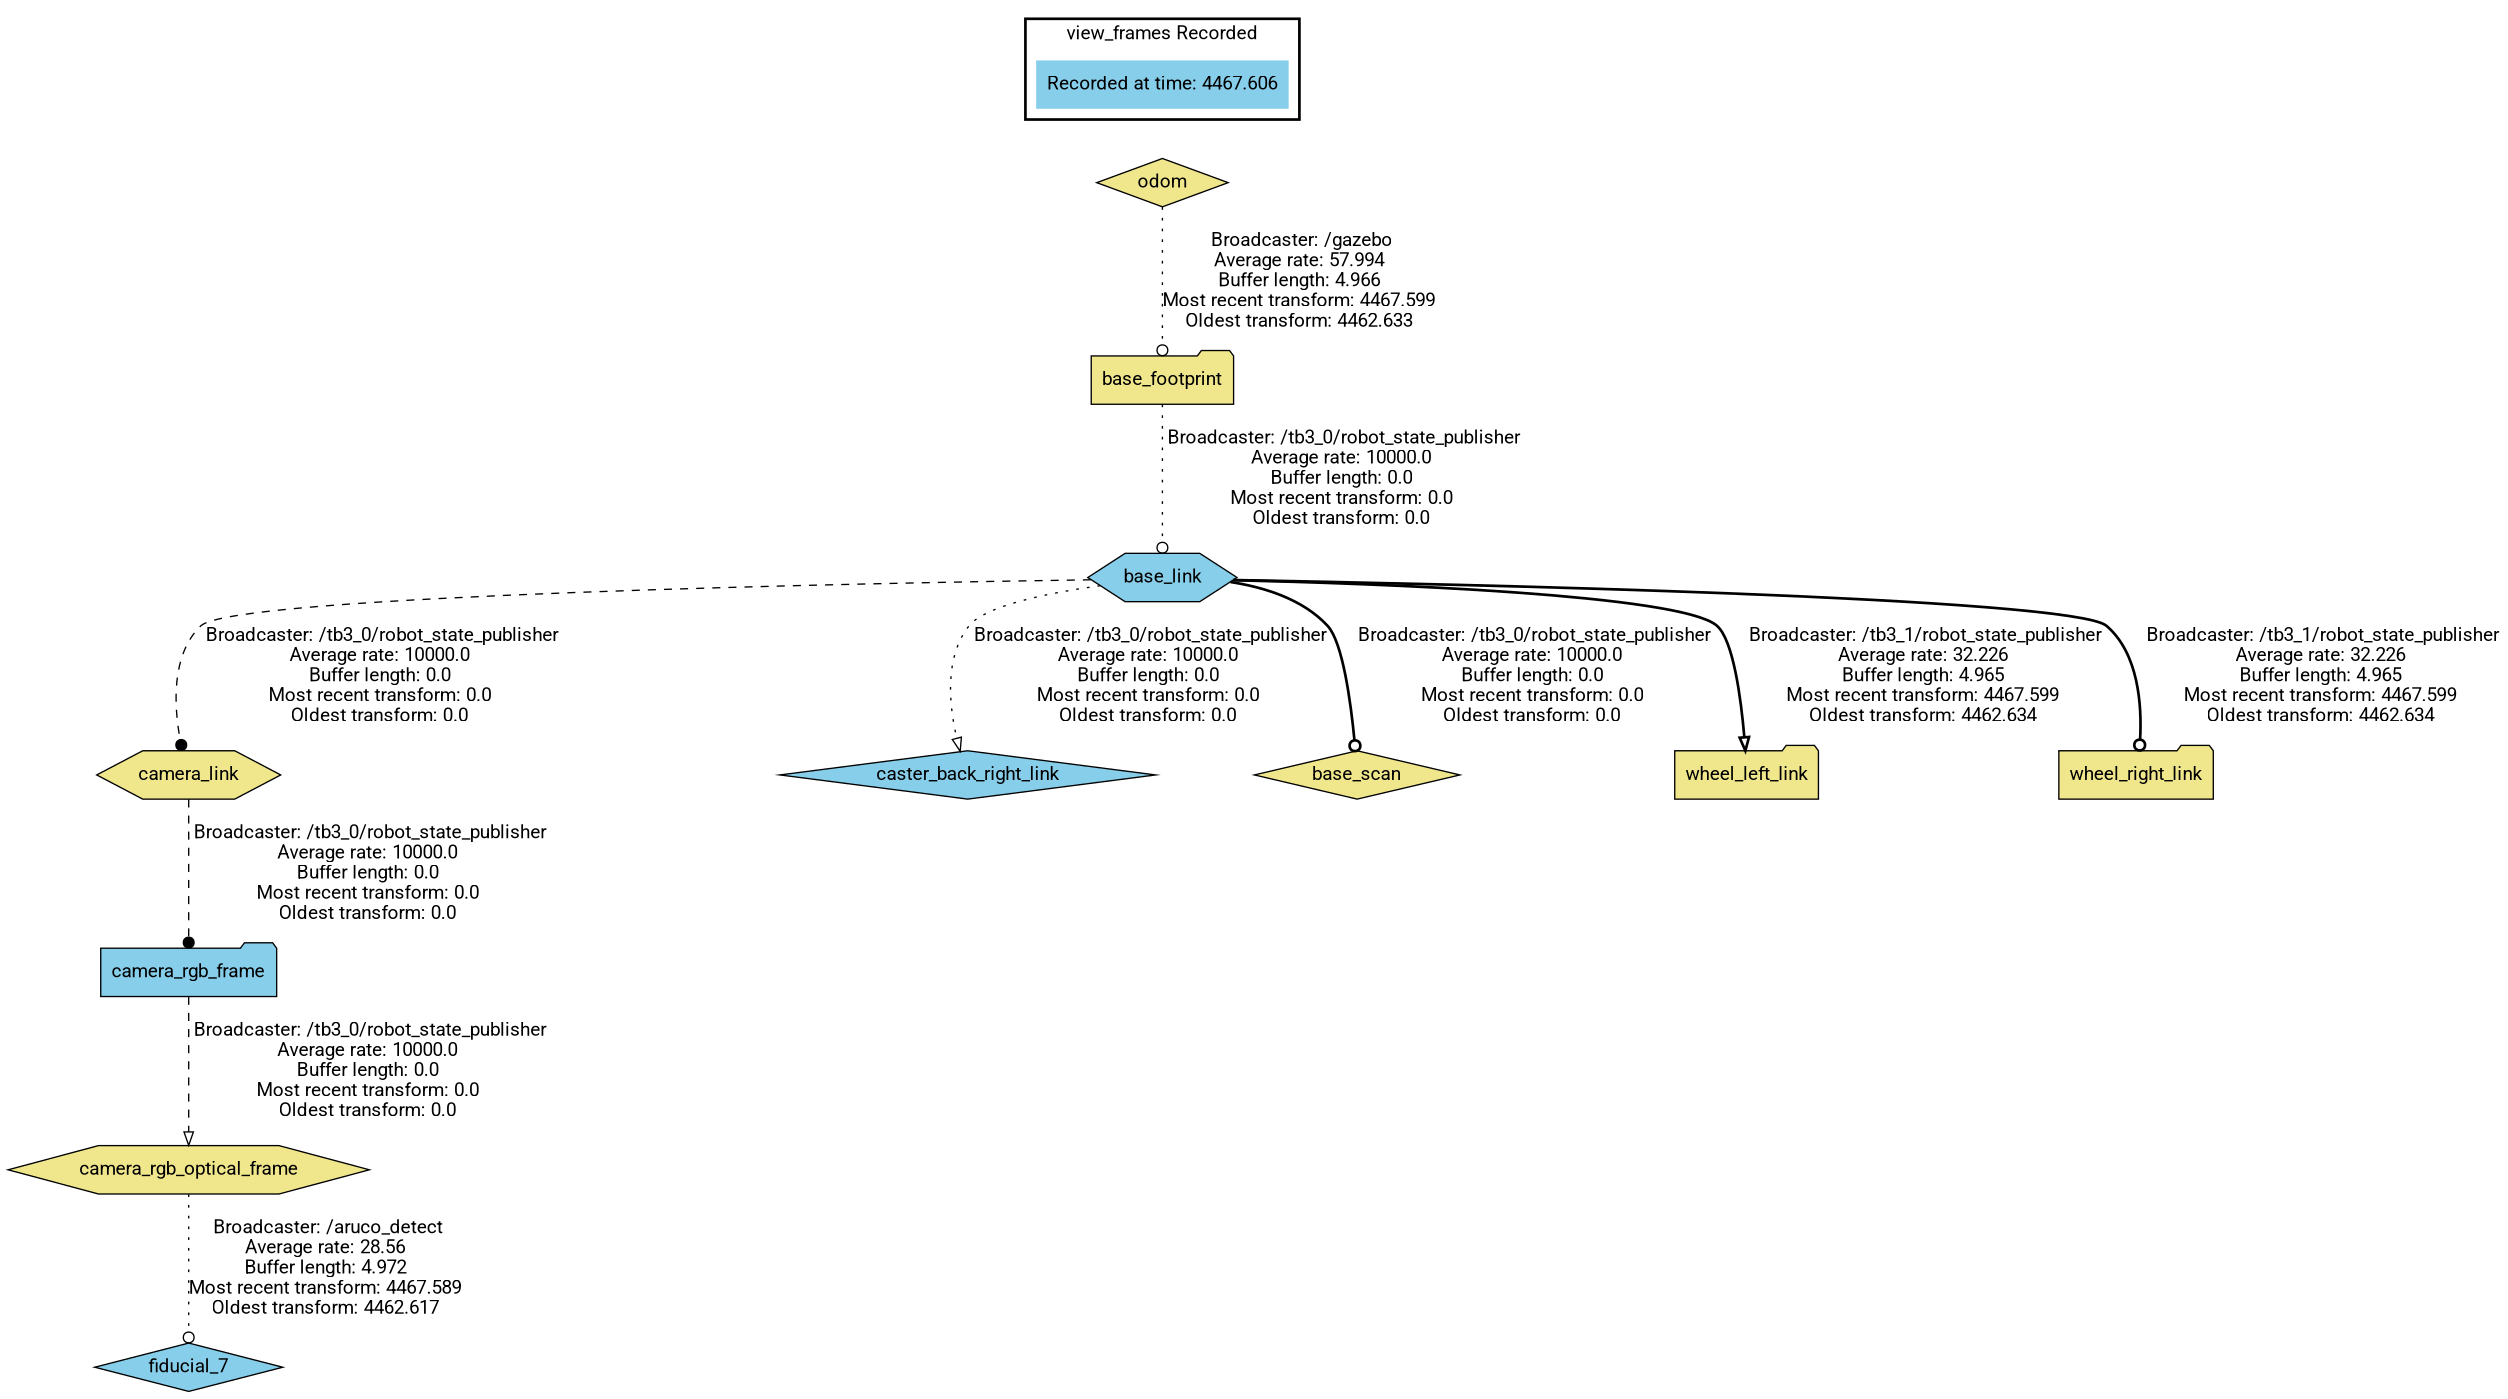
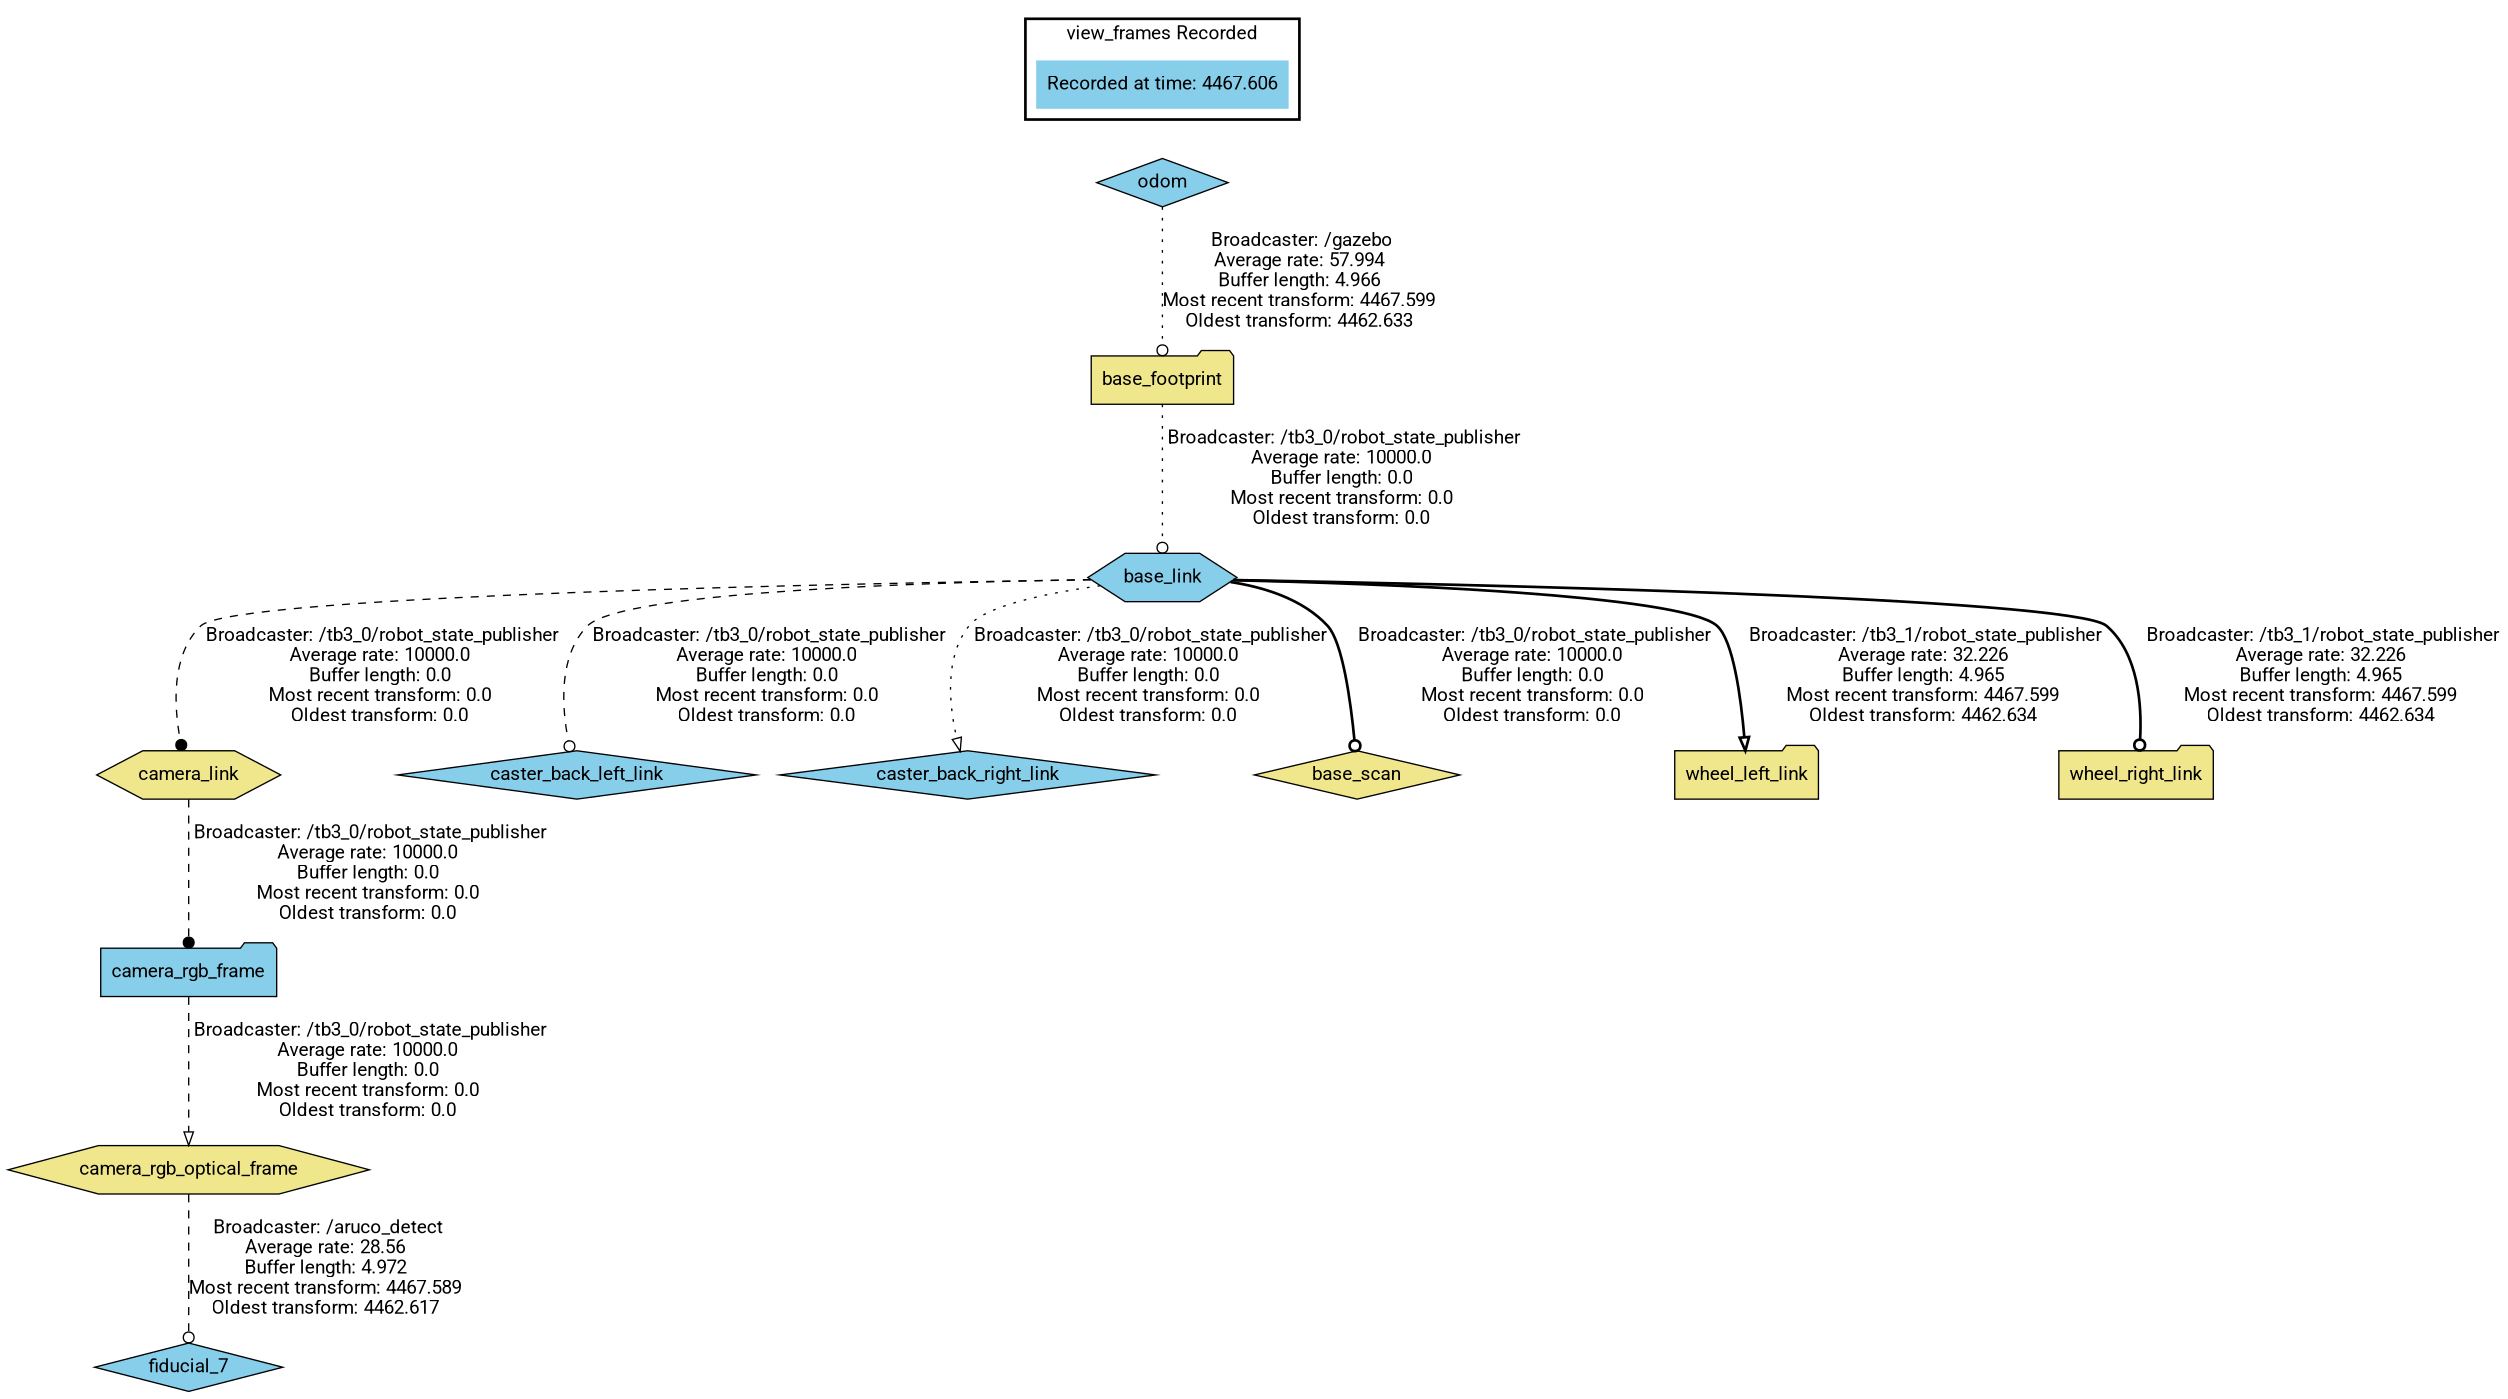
(1162, 183) -> (1162, 183)
none -> (577, 775)
(189, 1263) -> (189, 1263)
